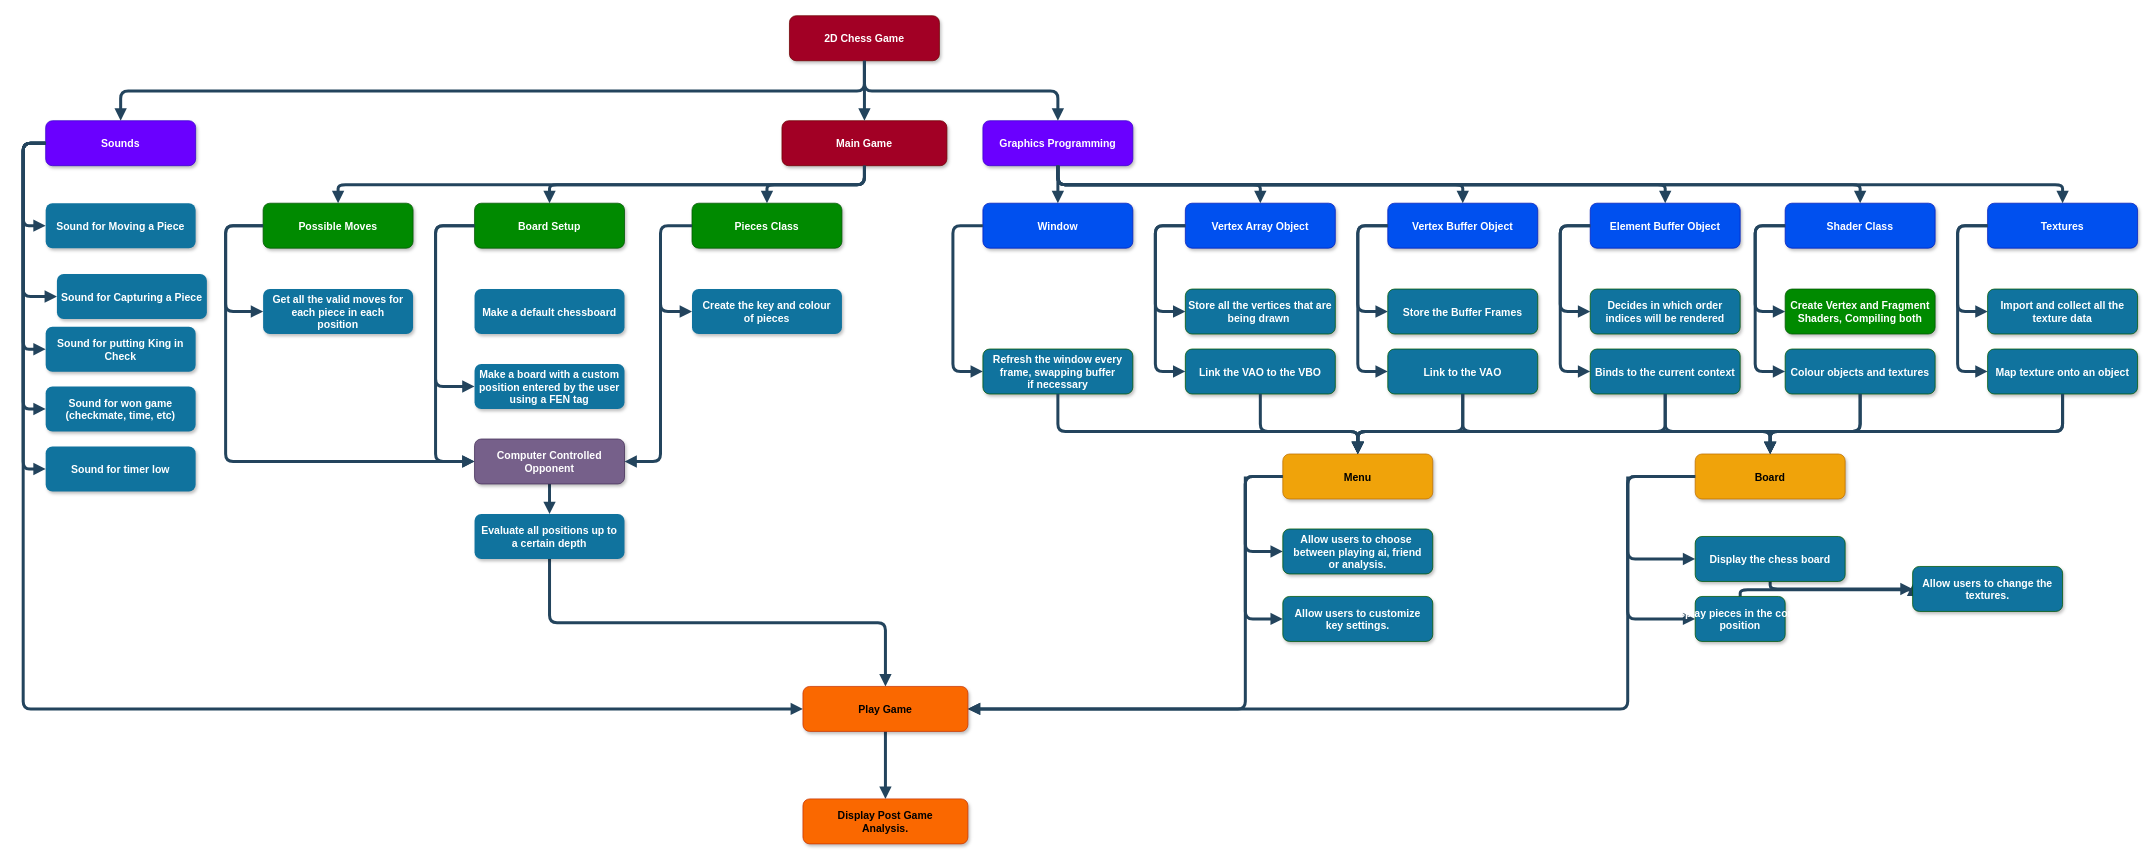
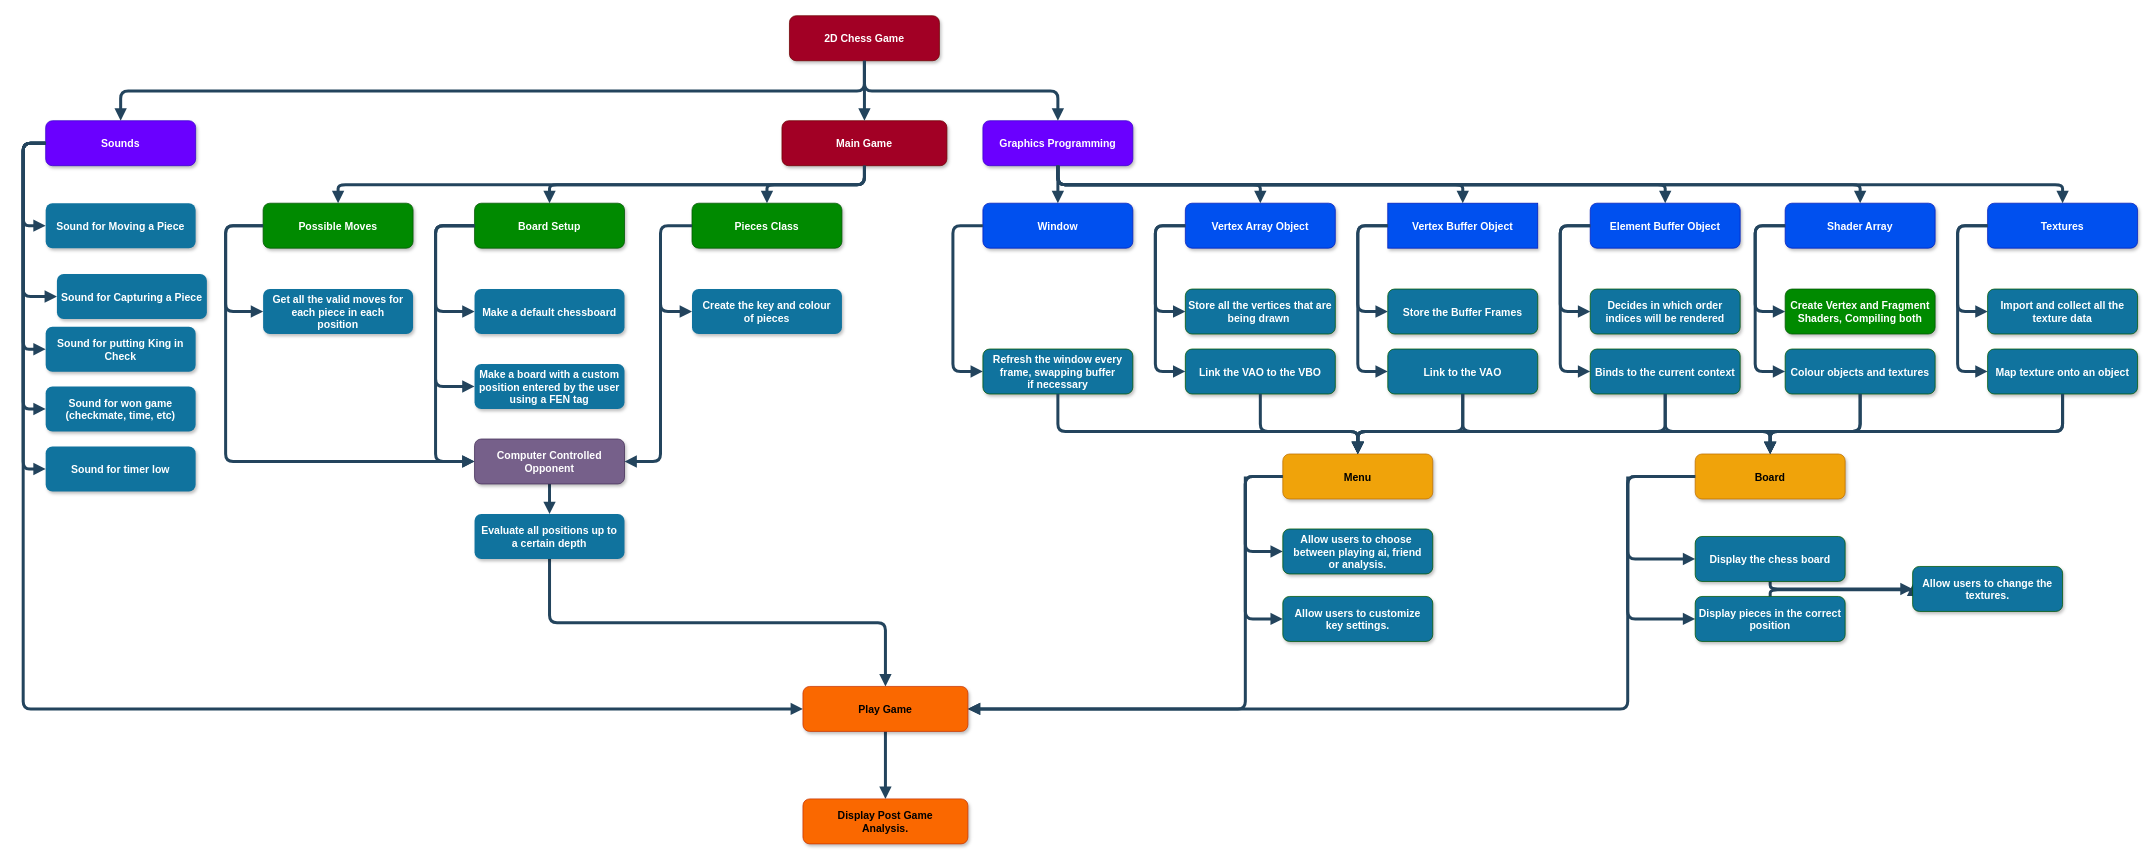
(1463, 226) -> (1463, 226)
(1860, 226) -> (1860, 226)
none -> (450, 312)
(1740, 619) -> (1770, 619)
